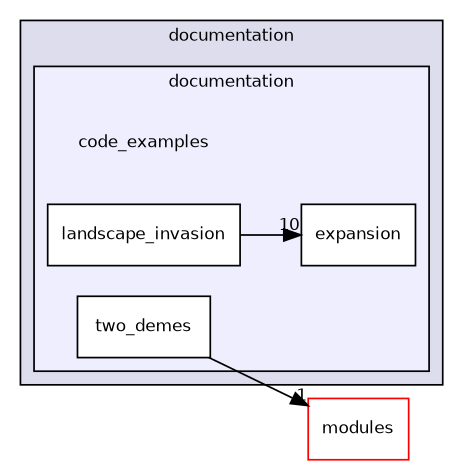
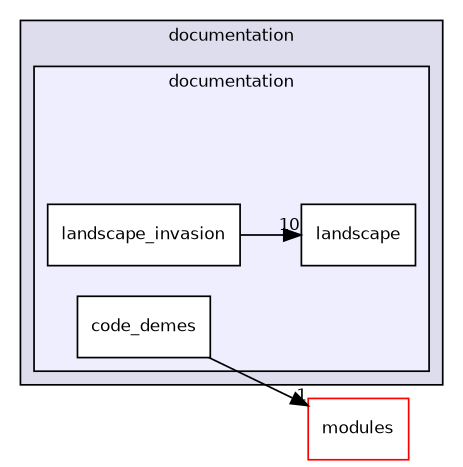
(144, 143) -> none
(358, 235) -> (358, 235)
(144, 327) -> (144, 327)
